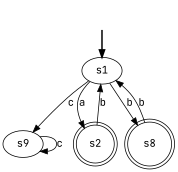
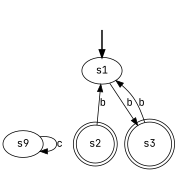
(78, 100) -> none
(62, 103) -> none
(150, 144) -> (150, 144)
